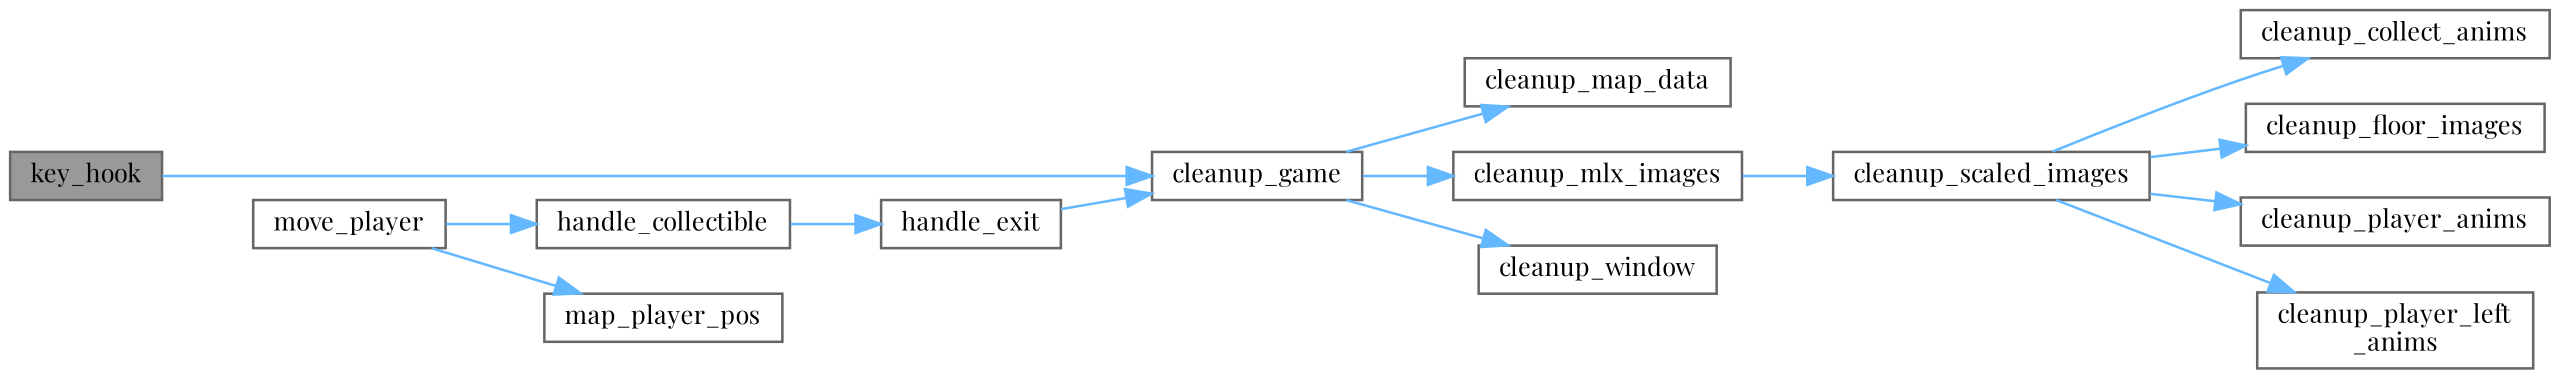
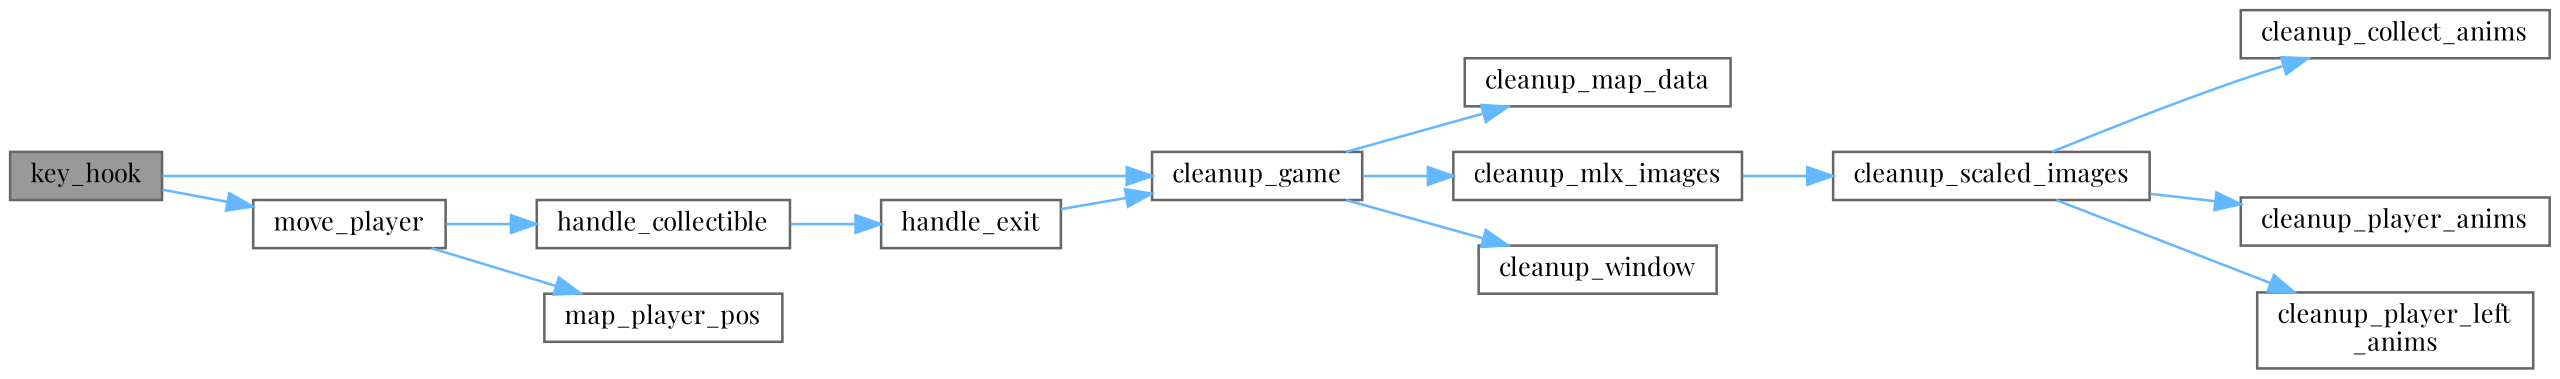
(2395, 128) -> none
none -> (195, 196)
